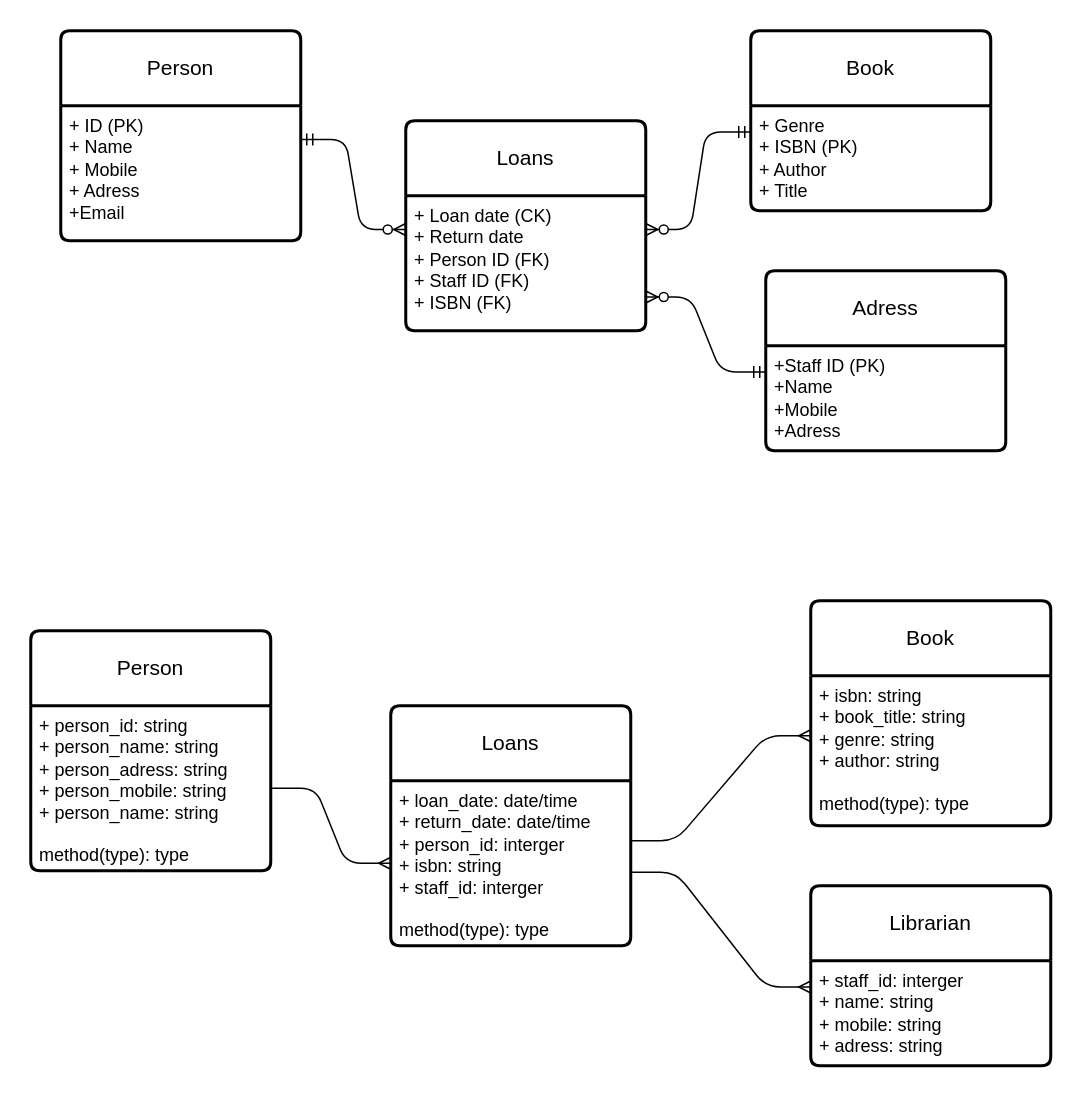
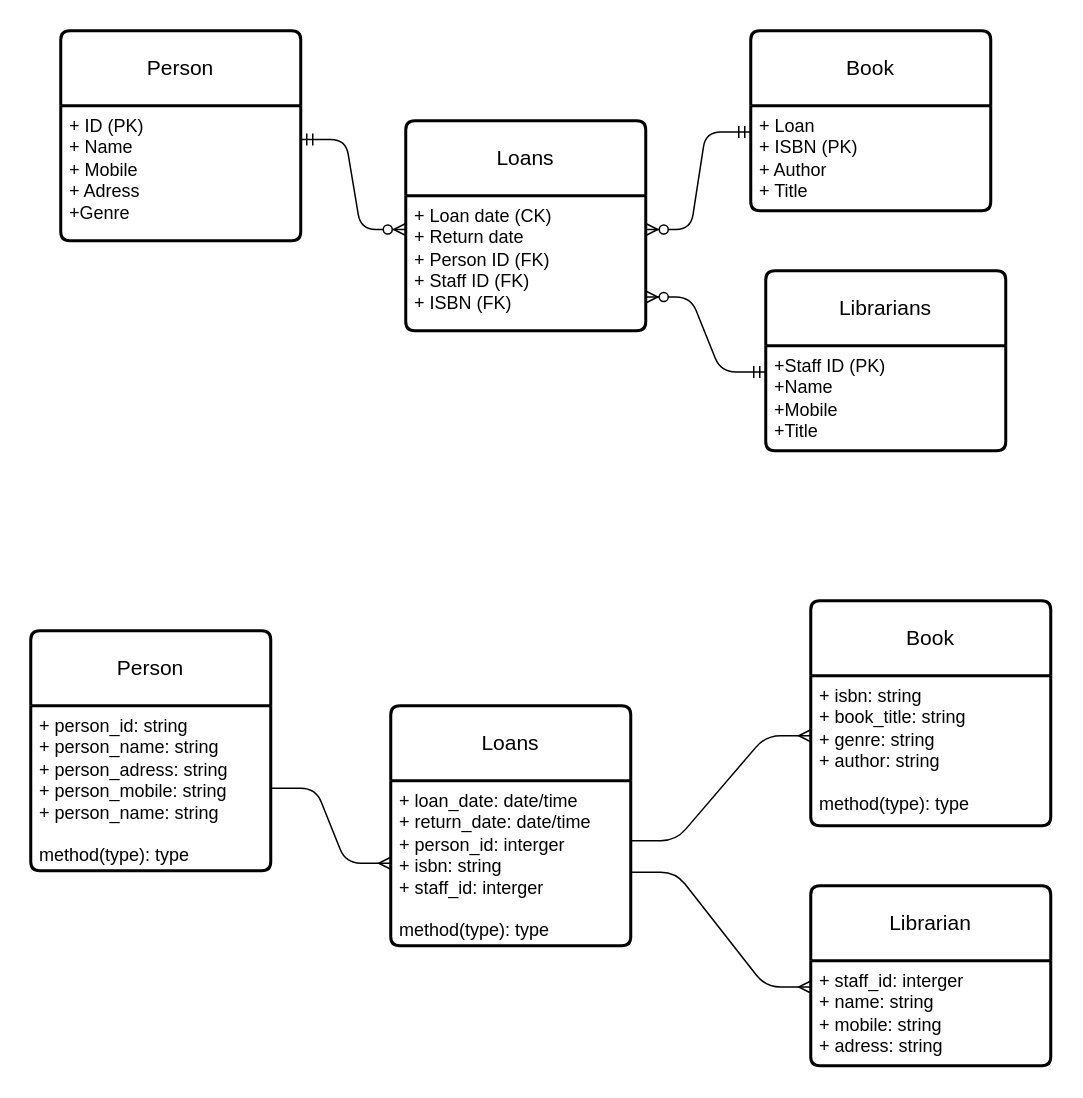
(811, 159) -> (811, 159)
(110, 170) -> (110, 170)
(886, 308) -> (886, 308)
(841, 399) -> (841, 399)
